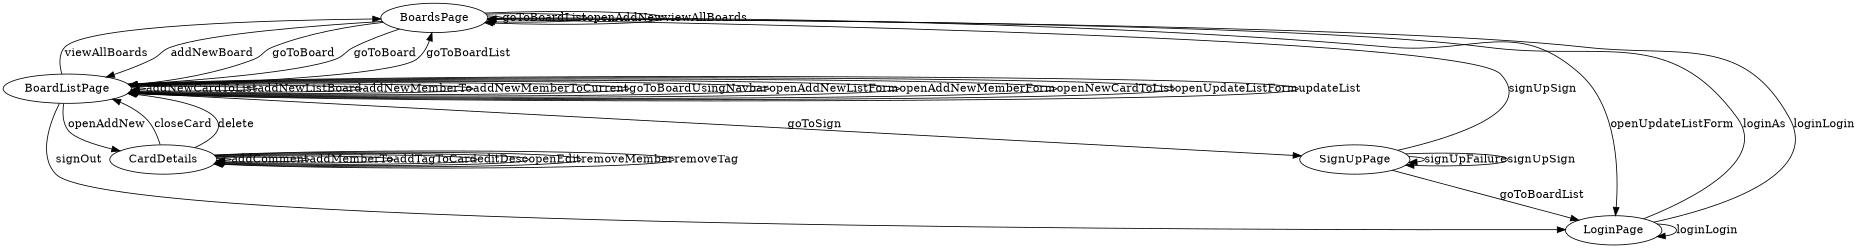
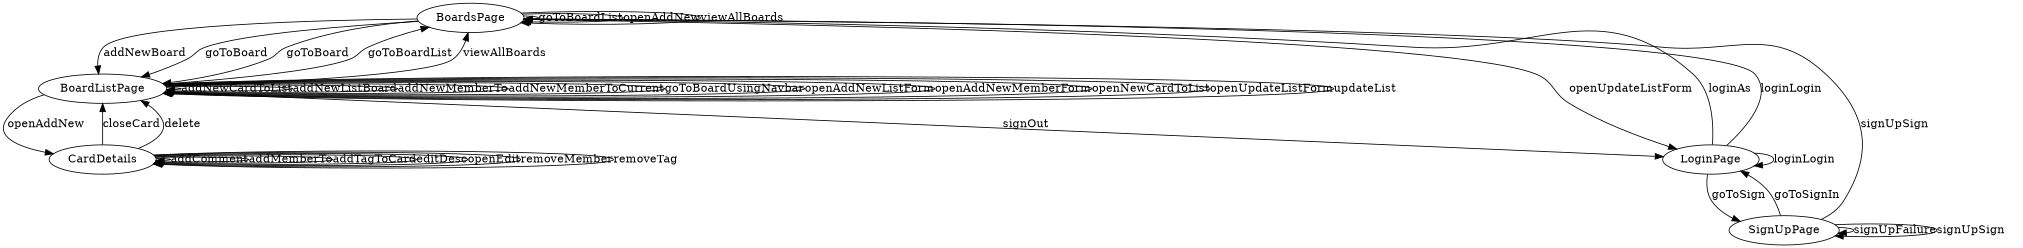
(711, 124) -> (1712, 201)
(1542, 195) -> (1807, 195)
